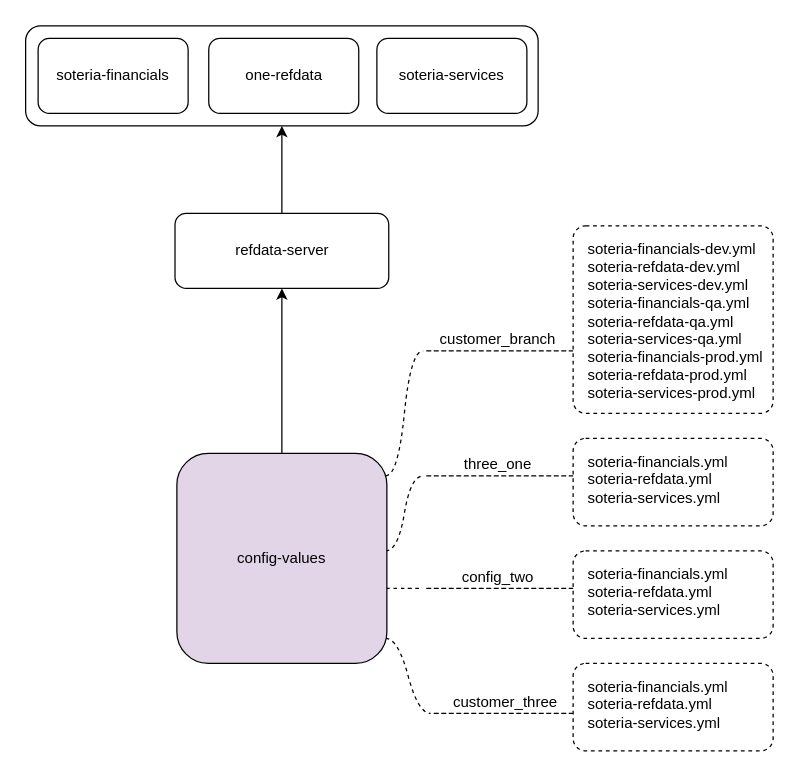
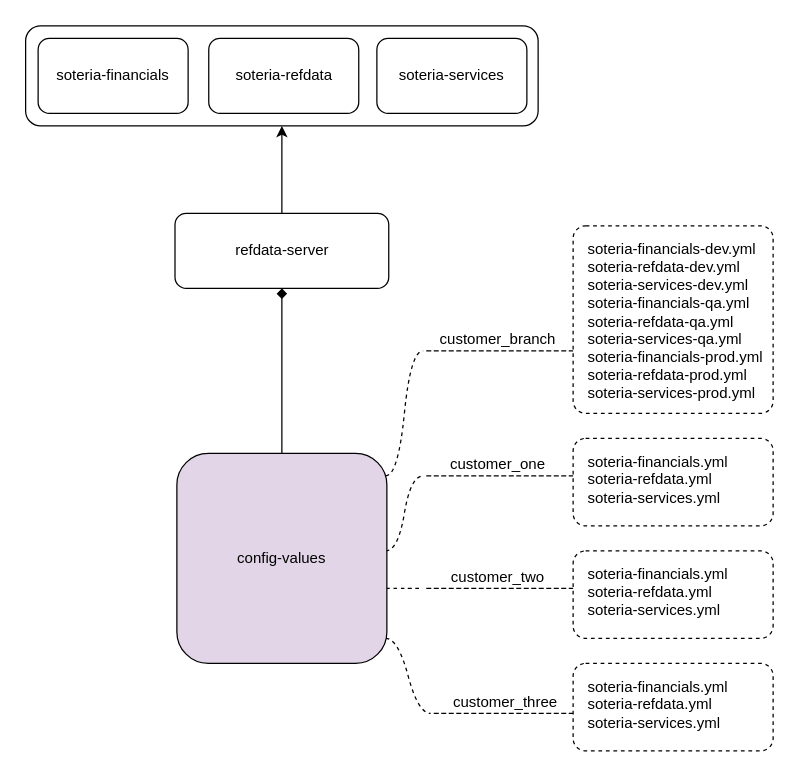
(284, 76) -> (284, 76)
(282, 298) -> (282, 299)
(498, 463) -> (498, 463)
(498, 575) -> (498, 575)
